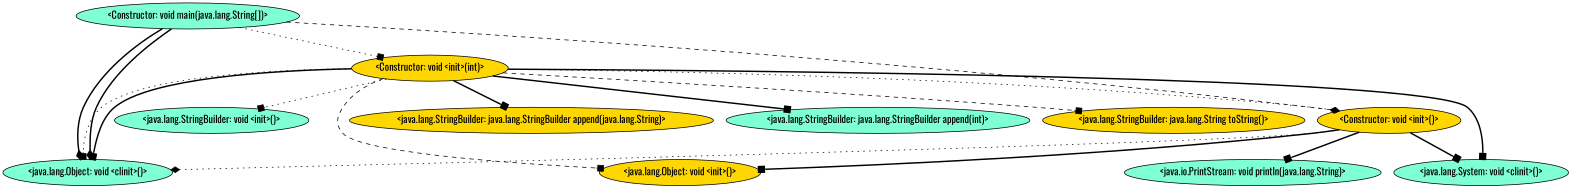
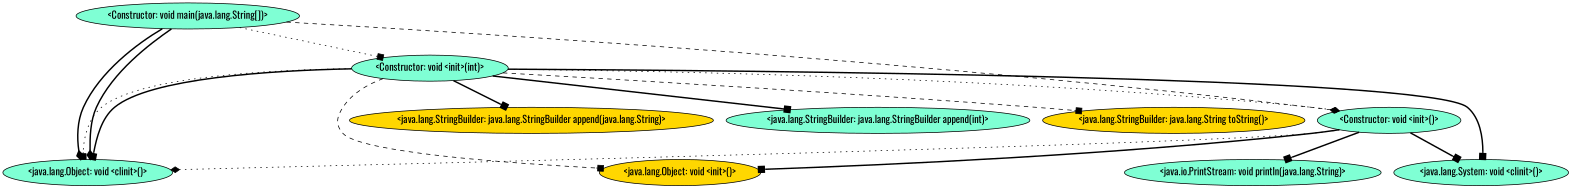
(430, 68) -> (430, 68)
(212, 120) -> none
(1389, 120) -> (1389, 120)
